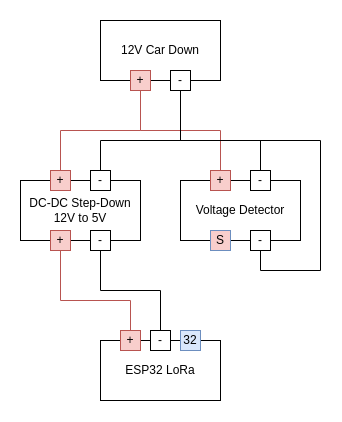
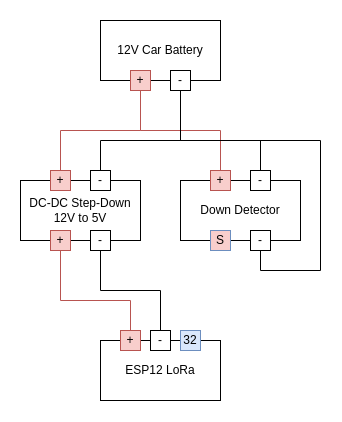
(161, 51) -> (161, 51)
(241, 211) -> (241, 211)
(161, 371) -> (161, 371)
